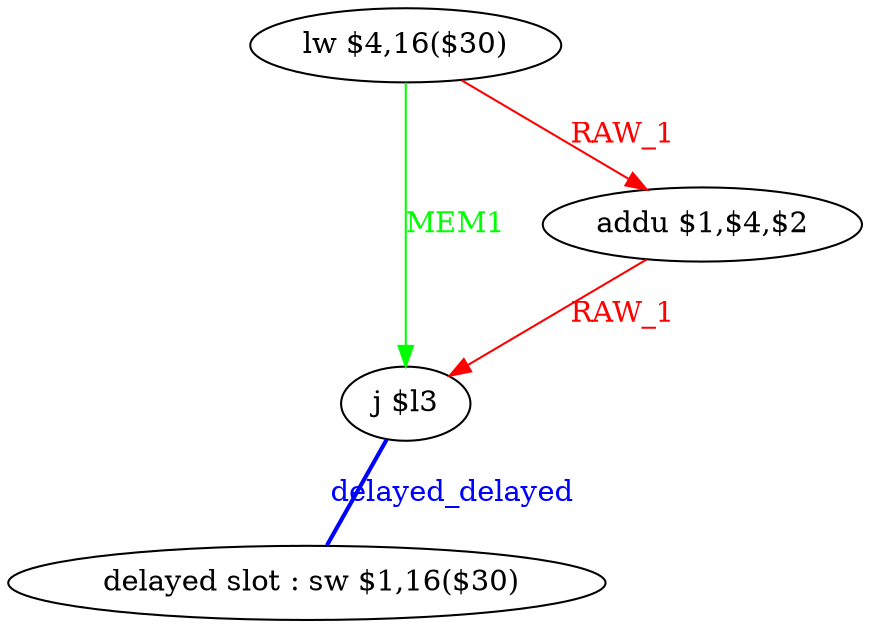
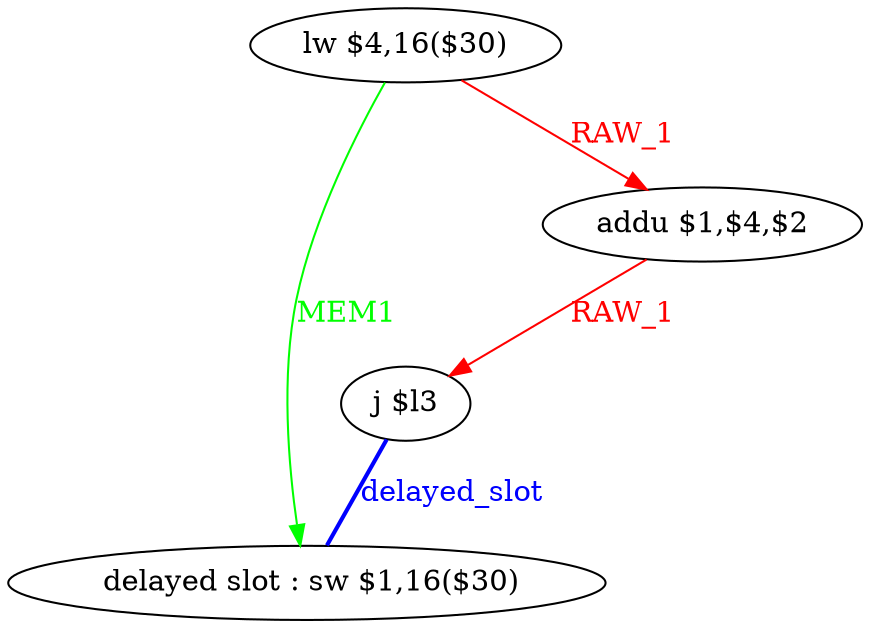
(406, 214) -> (297, 295)
(452, 493) -> (452, 493)
